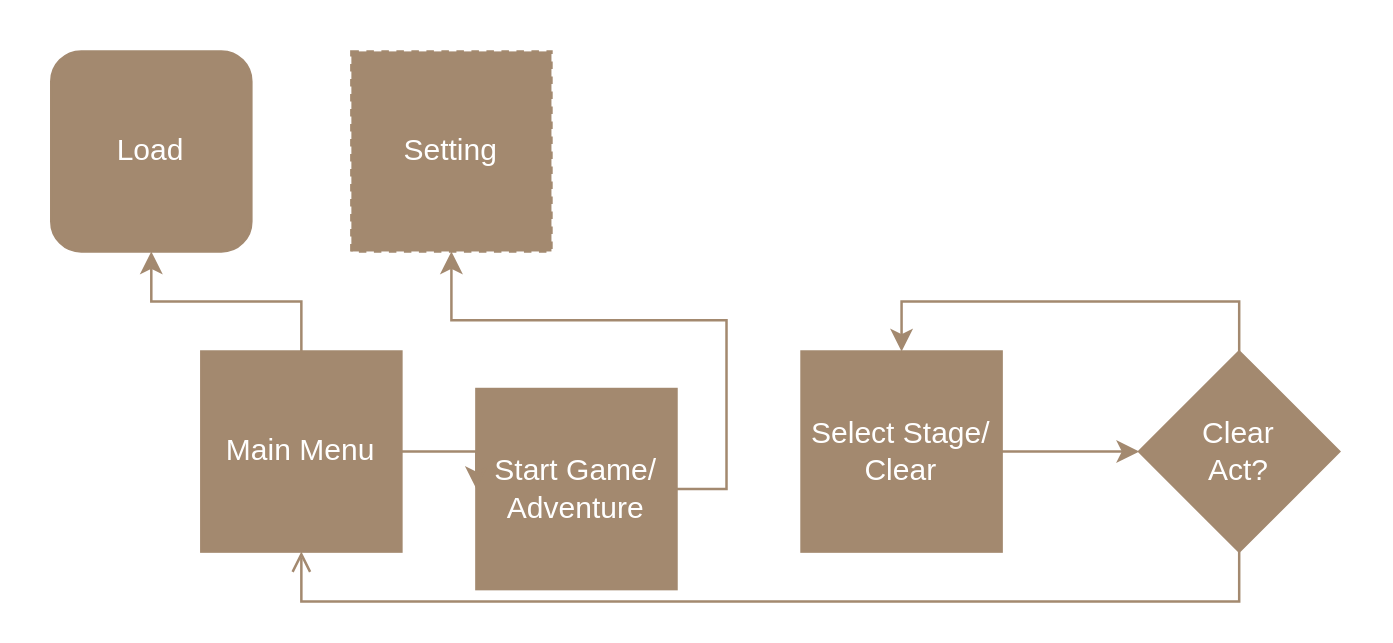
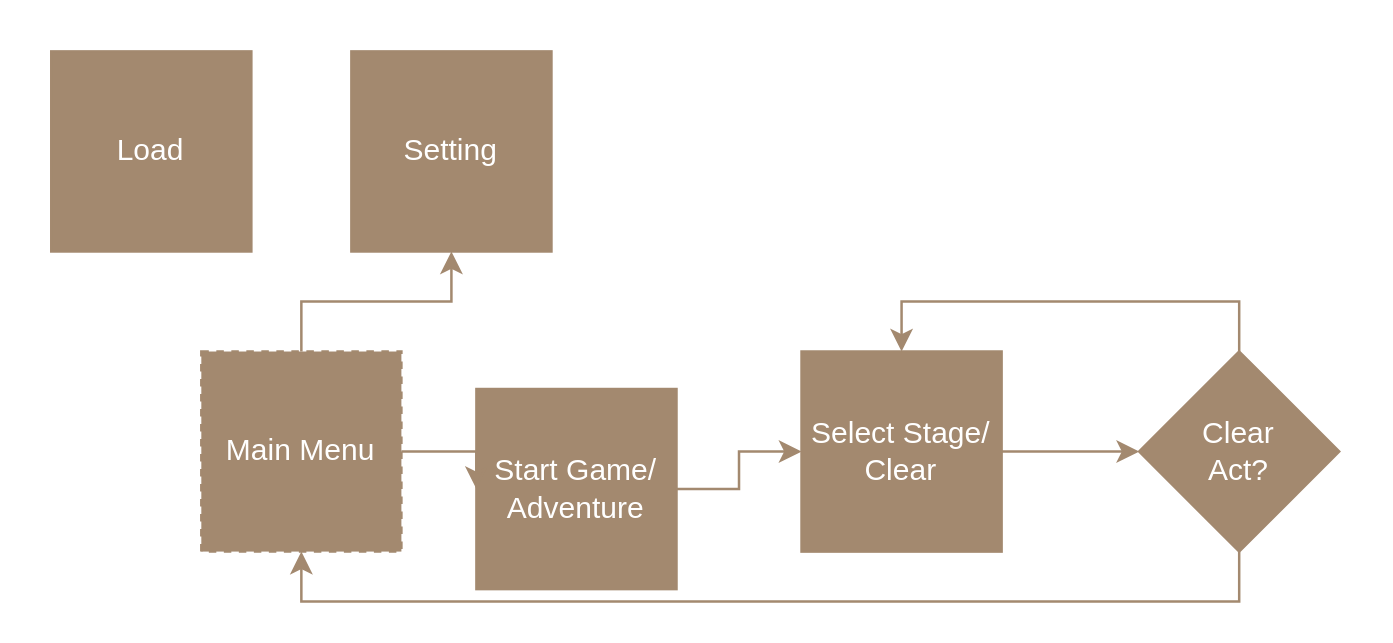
(151, 151) -> (151, 151)
(451, 151) -> (451, 151)
(207, 301) -> none
none -> (375, 301)
(667, 320) -> (739, 455)
(301, 451) -> (301, 451)
(301, 565) -> (301, 569)
